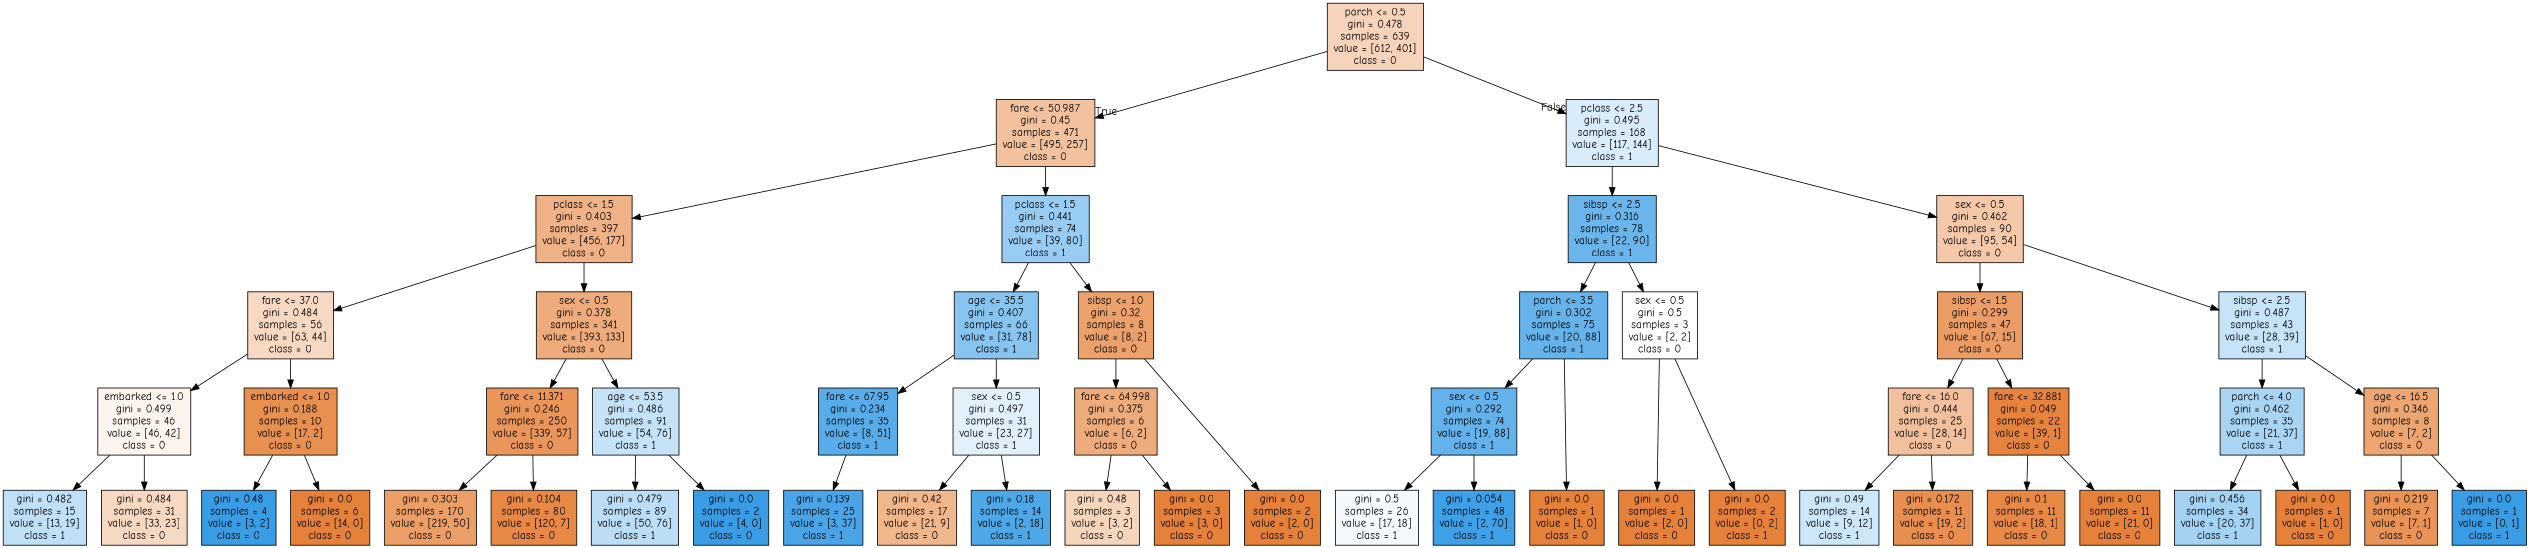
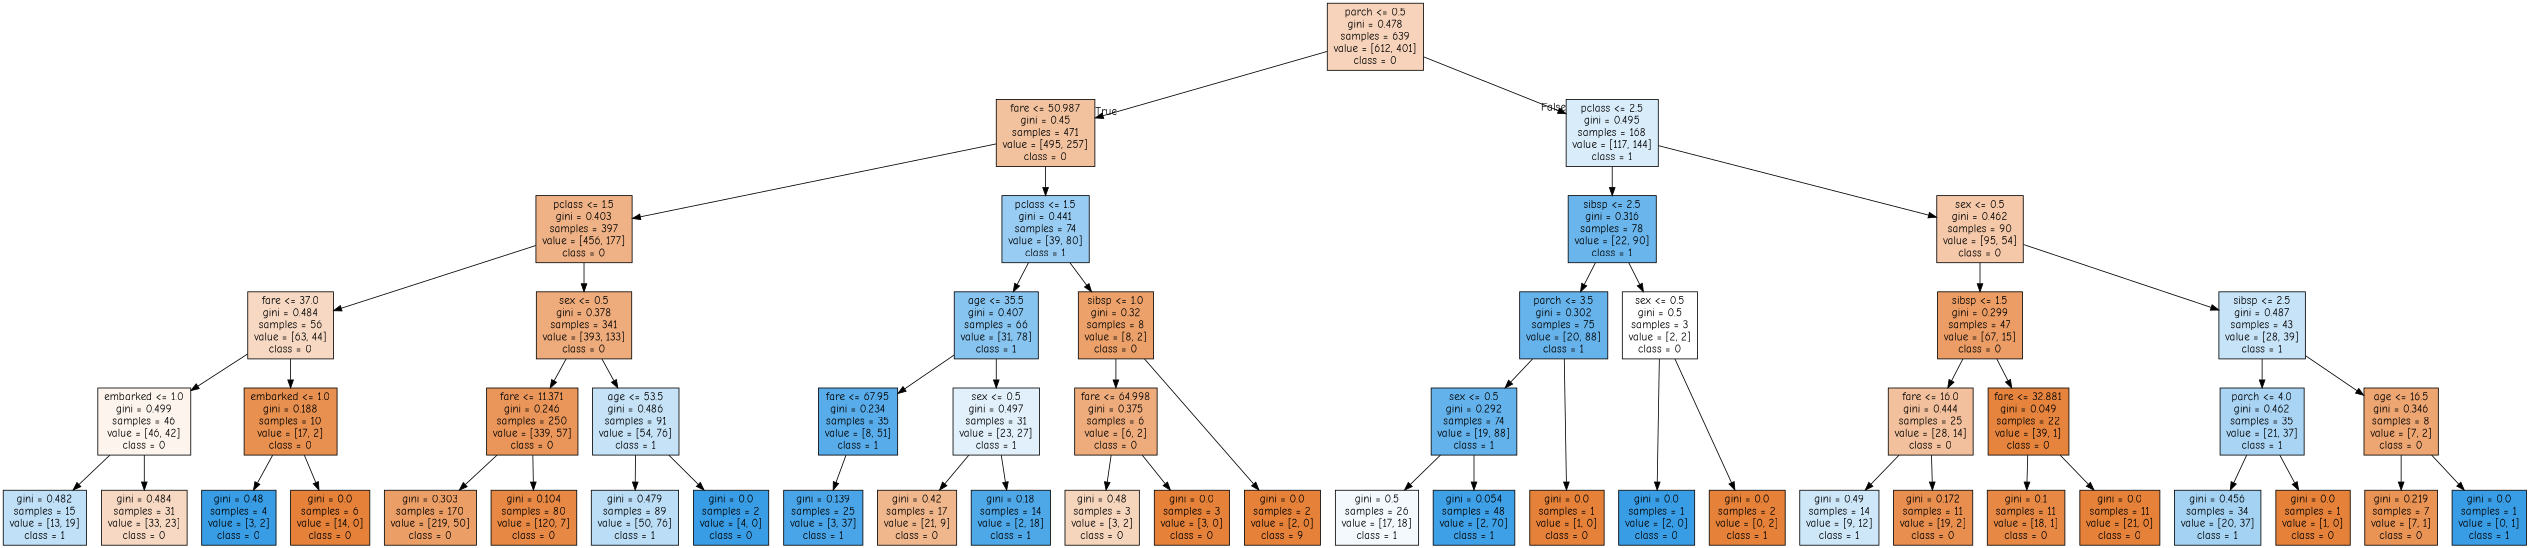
(1282, 518) -> (1282, 518)
(1657, 518) -> (1657, 518)
